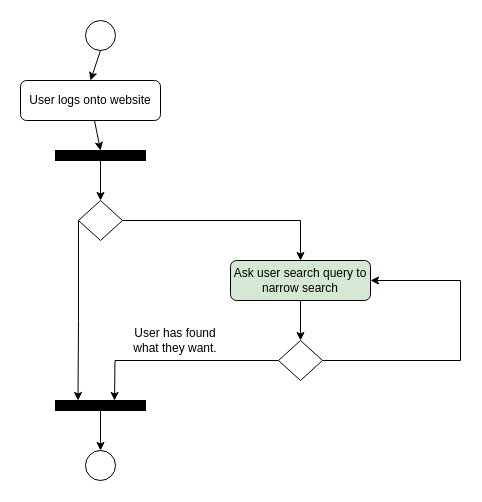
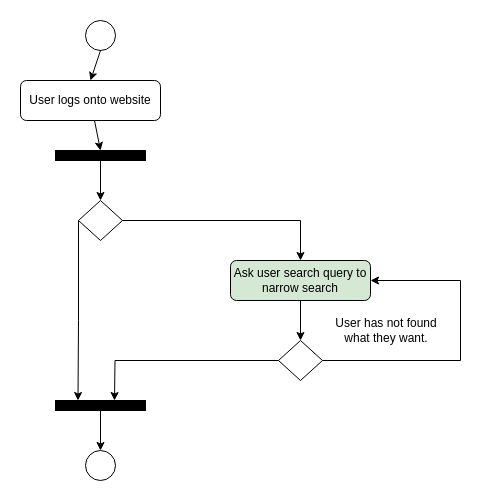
none -> (387, 331)
(176, 341) -> none
